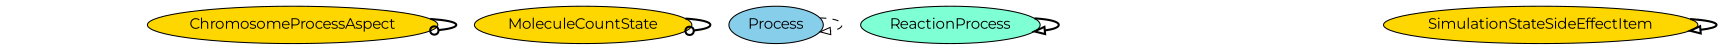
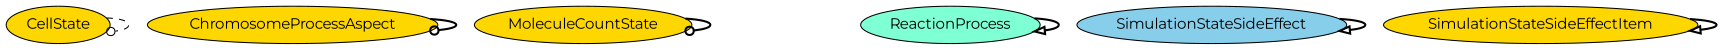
none -> (58, 25)
(776, 25) -> none
none -> (1212, 25)
